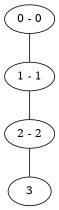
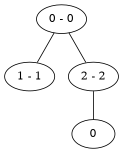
(30, 105) -> (77, 48)
(30, 191) -> (93, 134)
